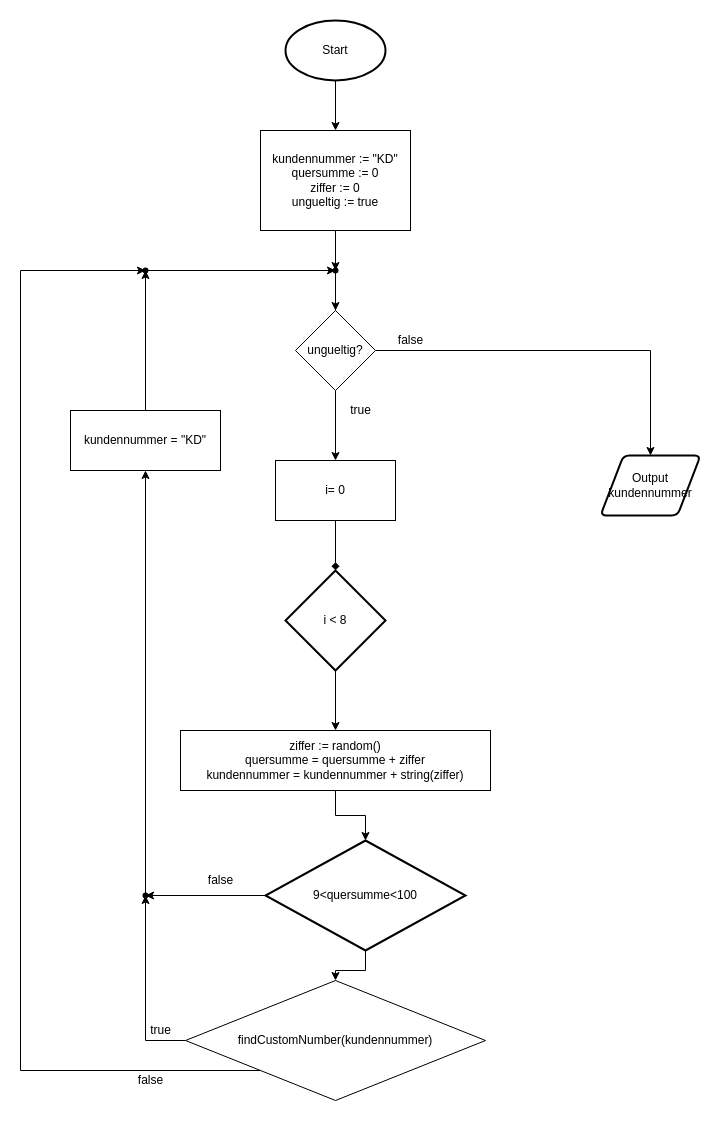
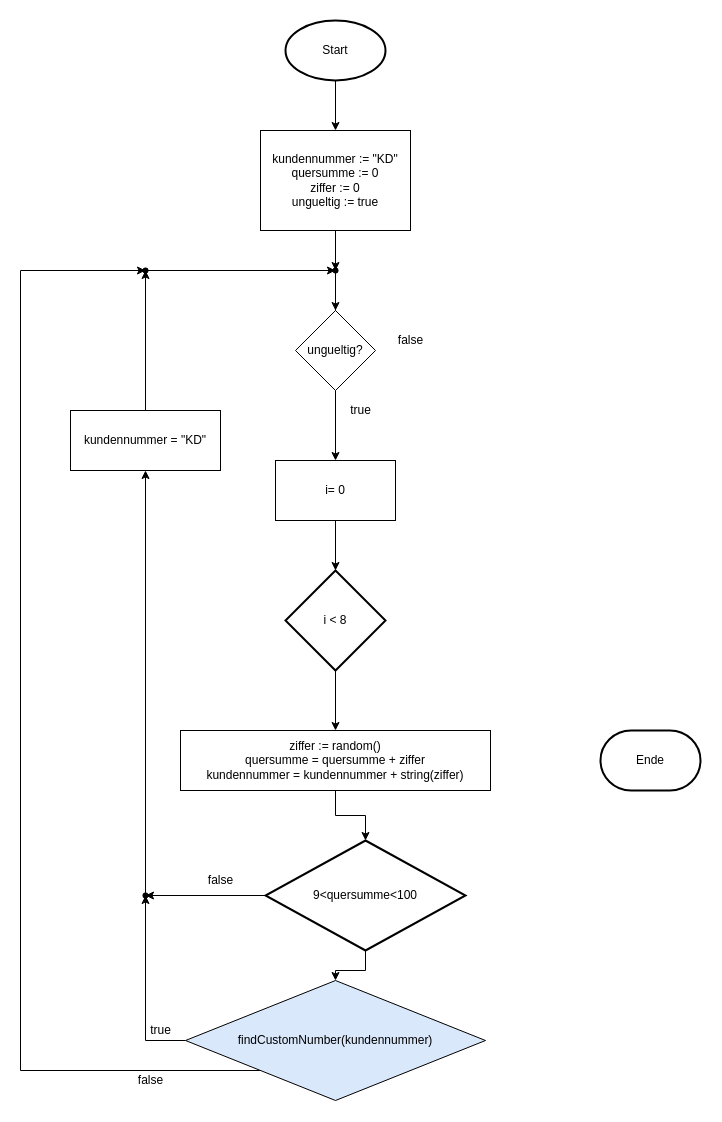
(562, 351) -> none
(651, 486) -> none
(336, 561) -> (336, 562)
none -> (651, 761)
(336, 1041) -> (336, 1041)
